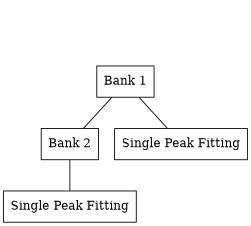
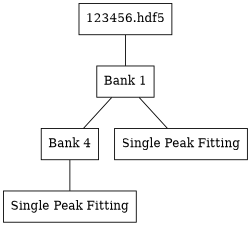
none -> (125, 19)
(70, 144) -> (70, 144)
